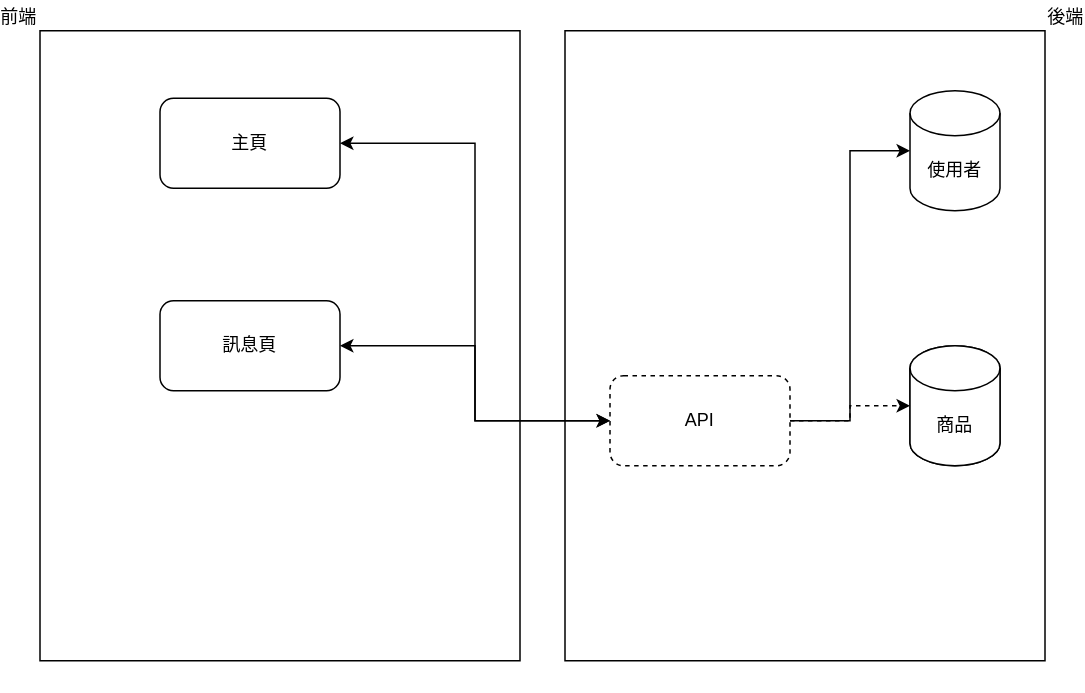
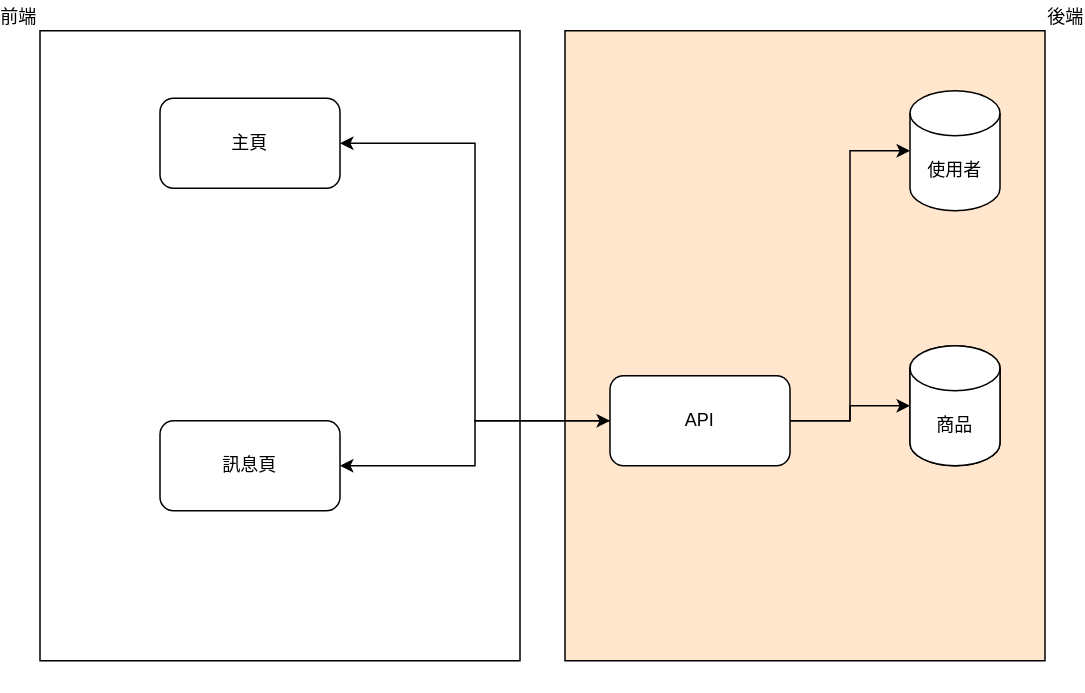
(475, 343) -> (608, 421)
(250, 346) -> (250, 466)
(805, 346) -> (805, 346)
(875, 406) -> (875, 406)
(700, 421) -> (700, 421)
